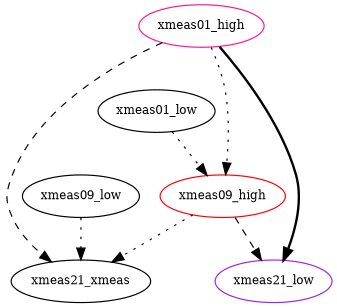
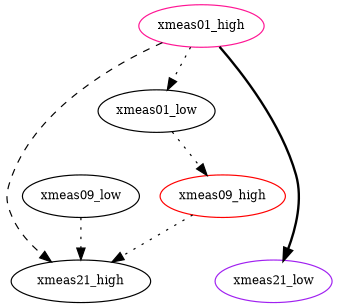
(227, 104) -> (182, 63)
(245, 234) -> none
(81, 281) -> (81, 281)
